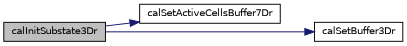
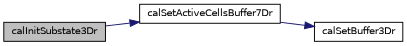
(205, 32) -> (293, 24)
